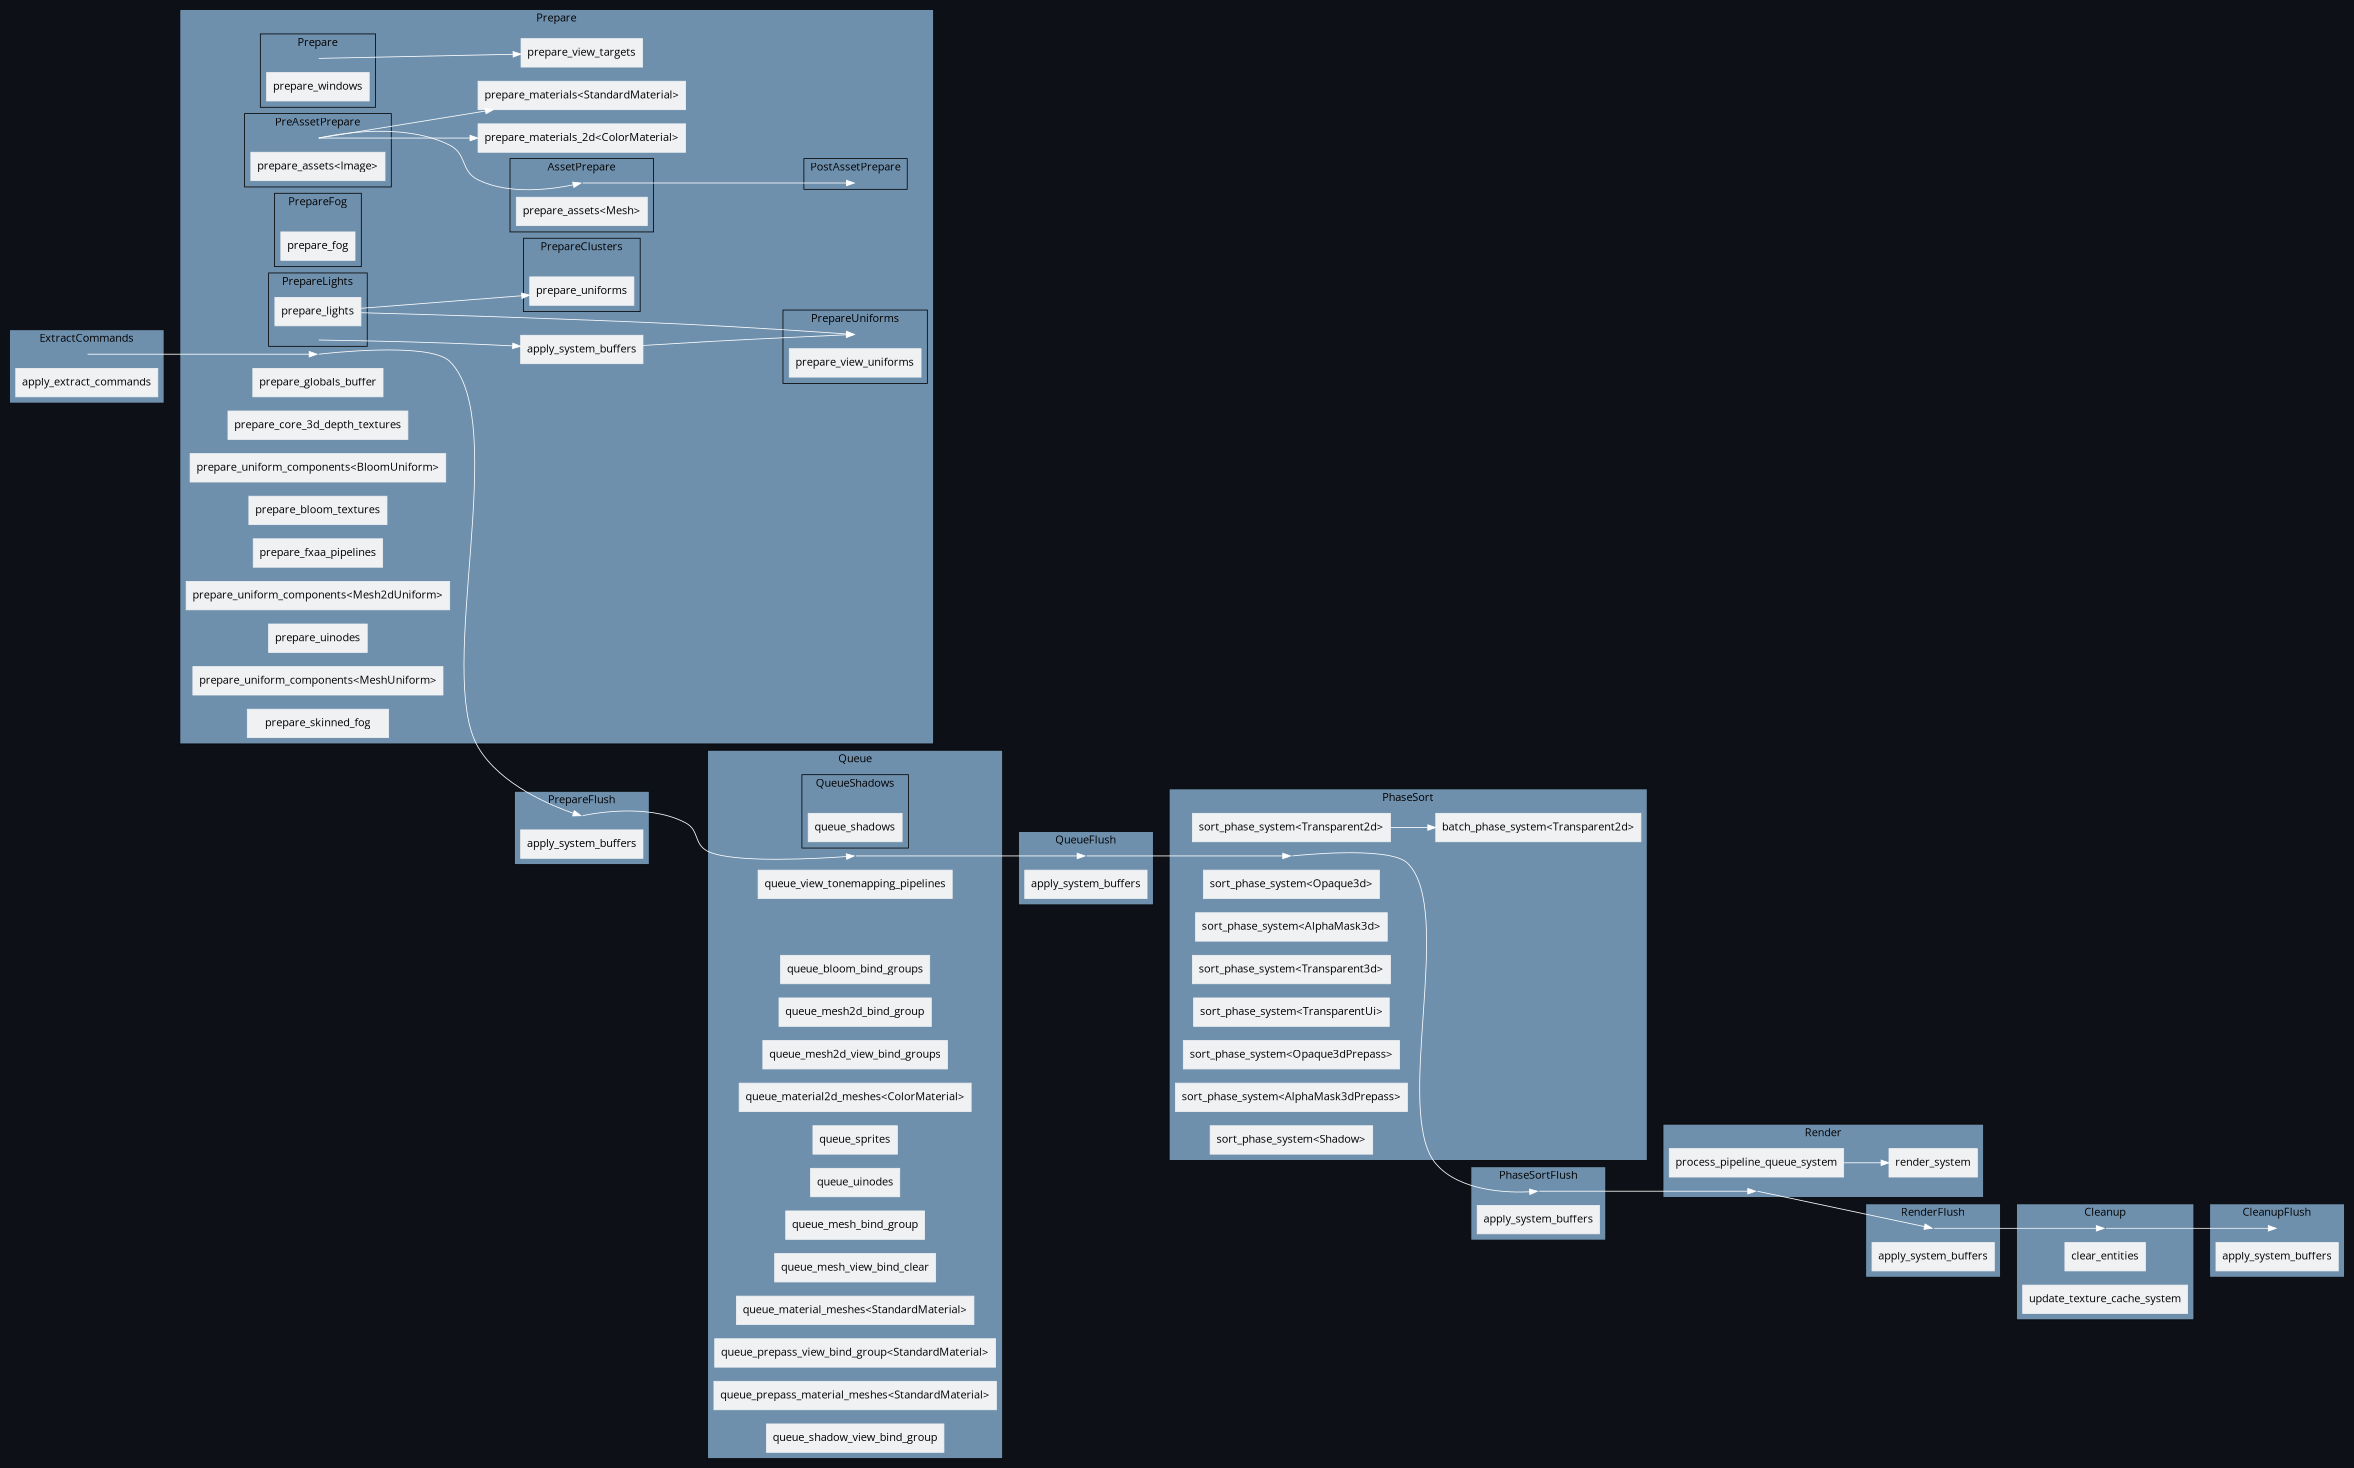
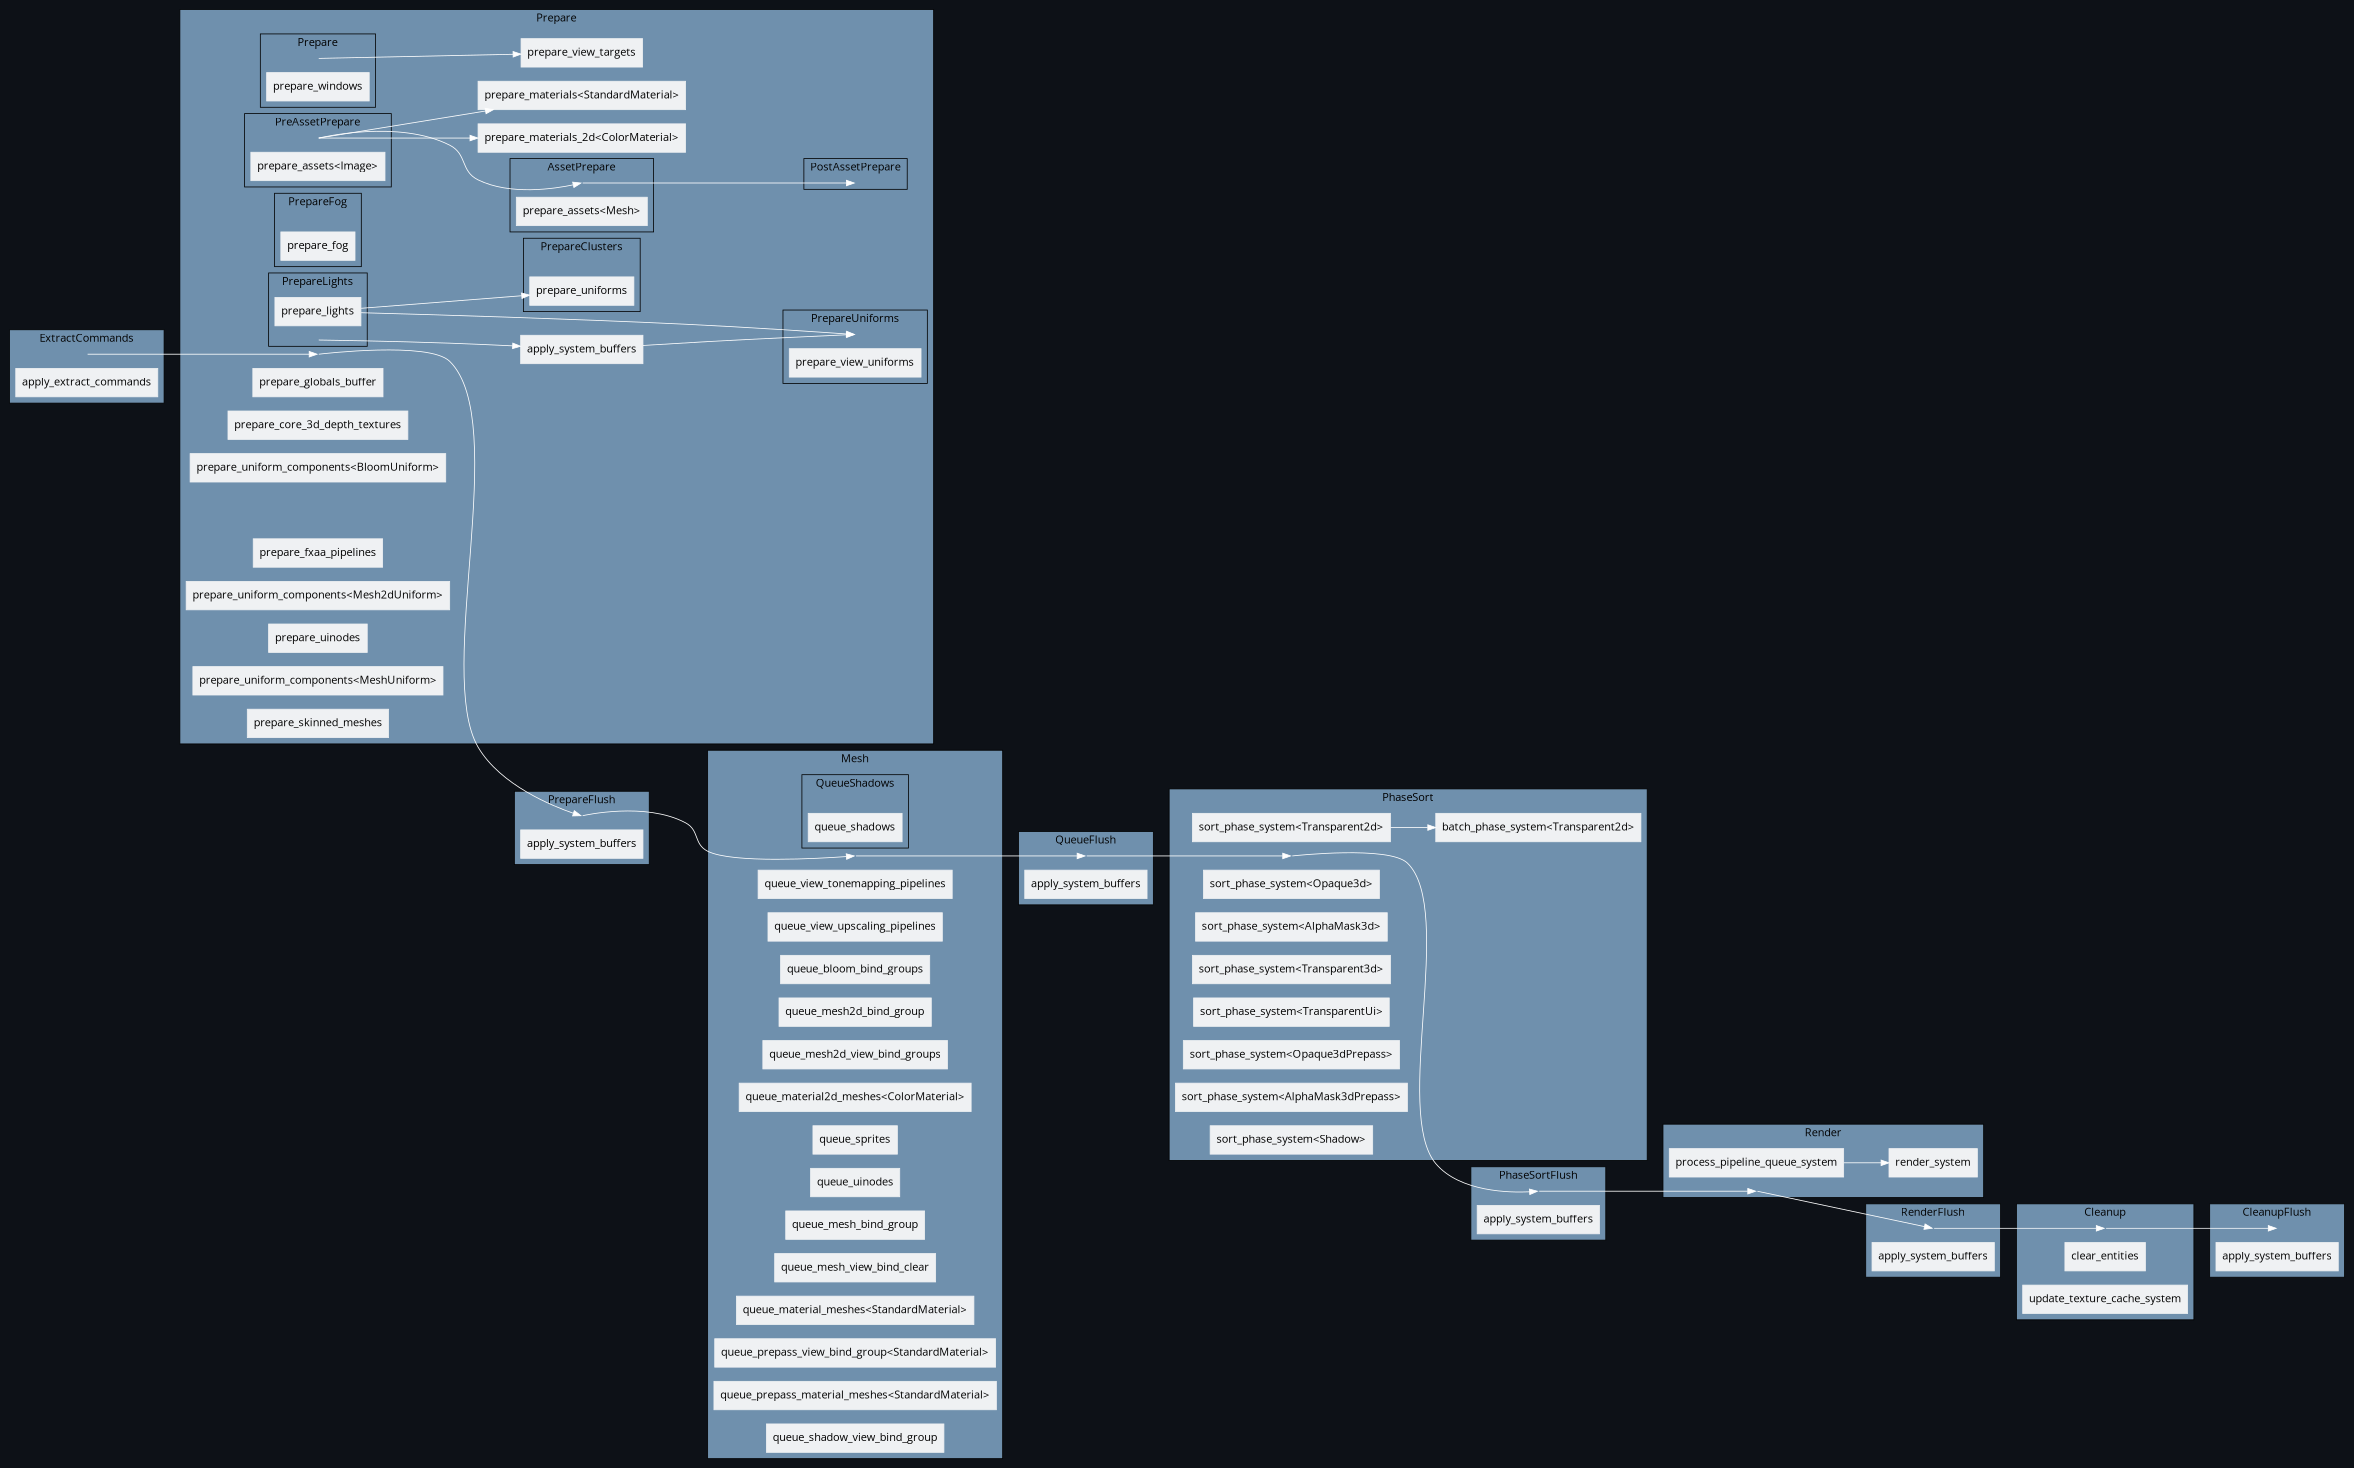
(318, 510) -> none
(318, 723) -> (318, 723)
(855, 759) -> (855, 759)
none -> (855, 927)
